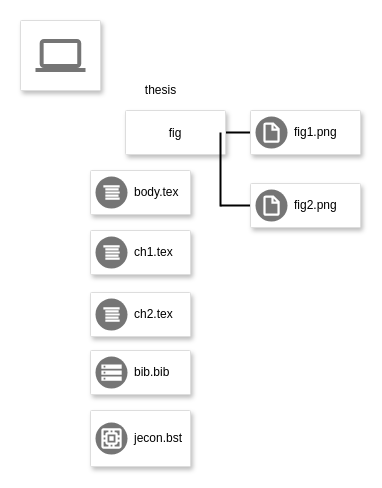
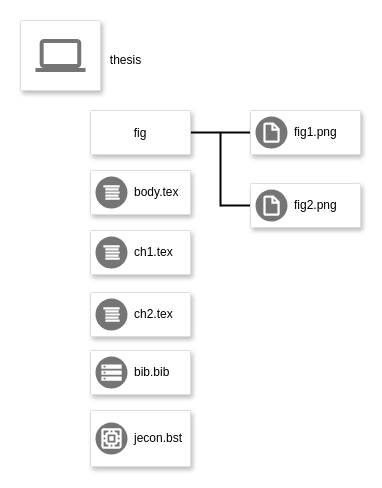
(161, 91) -> (126, 61)
(176, 133) -> (141, 133)
